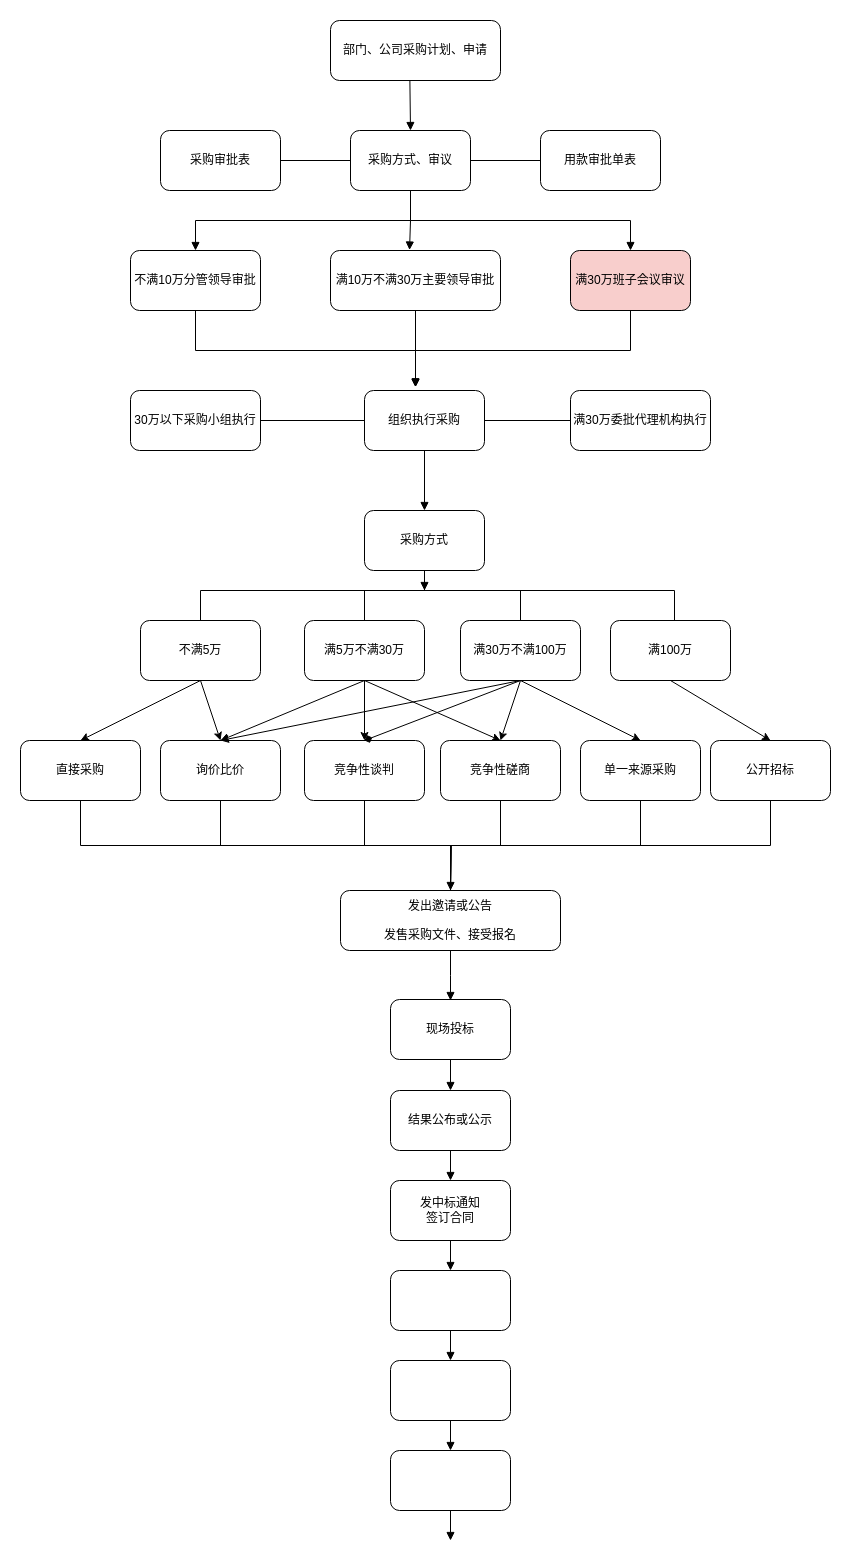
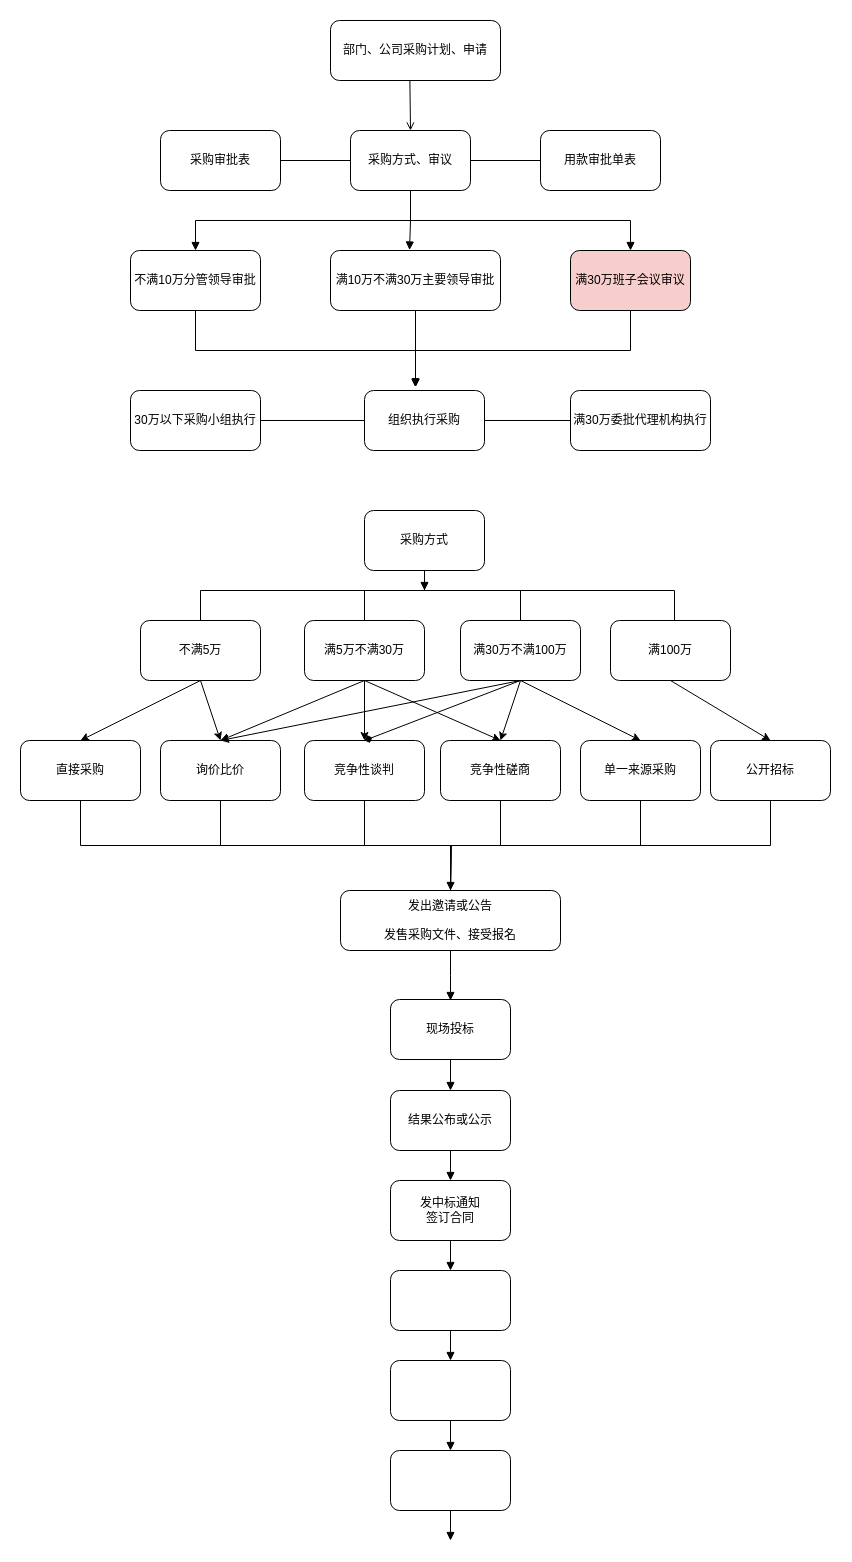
(410, 121) -> (410, 123)
(425, 476) -> none
